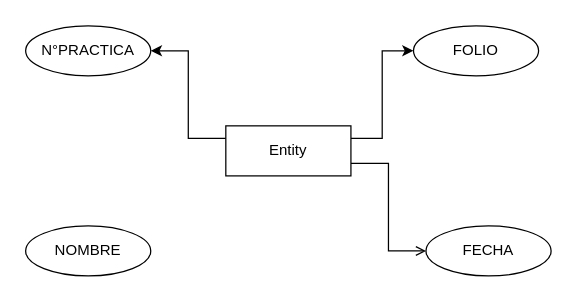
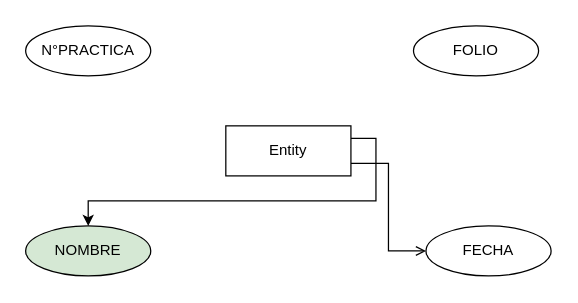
(382, 88) -> (256, 201)
(188, 99) -> none
(88, 251) -> (88, 251)
